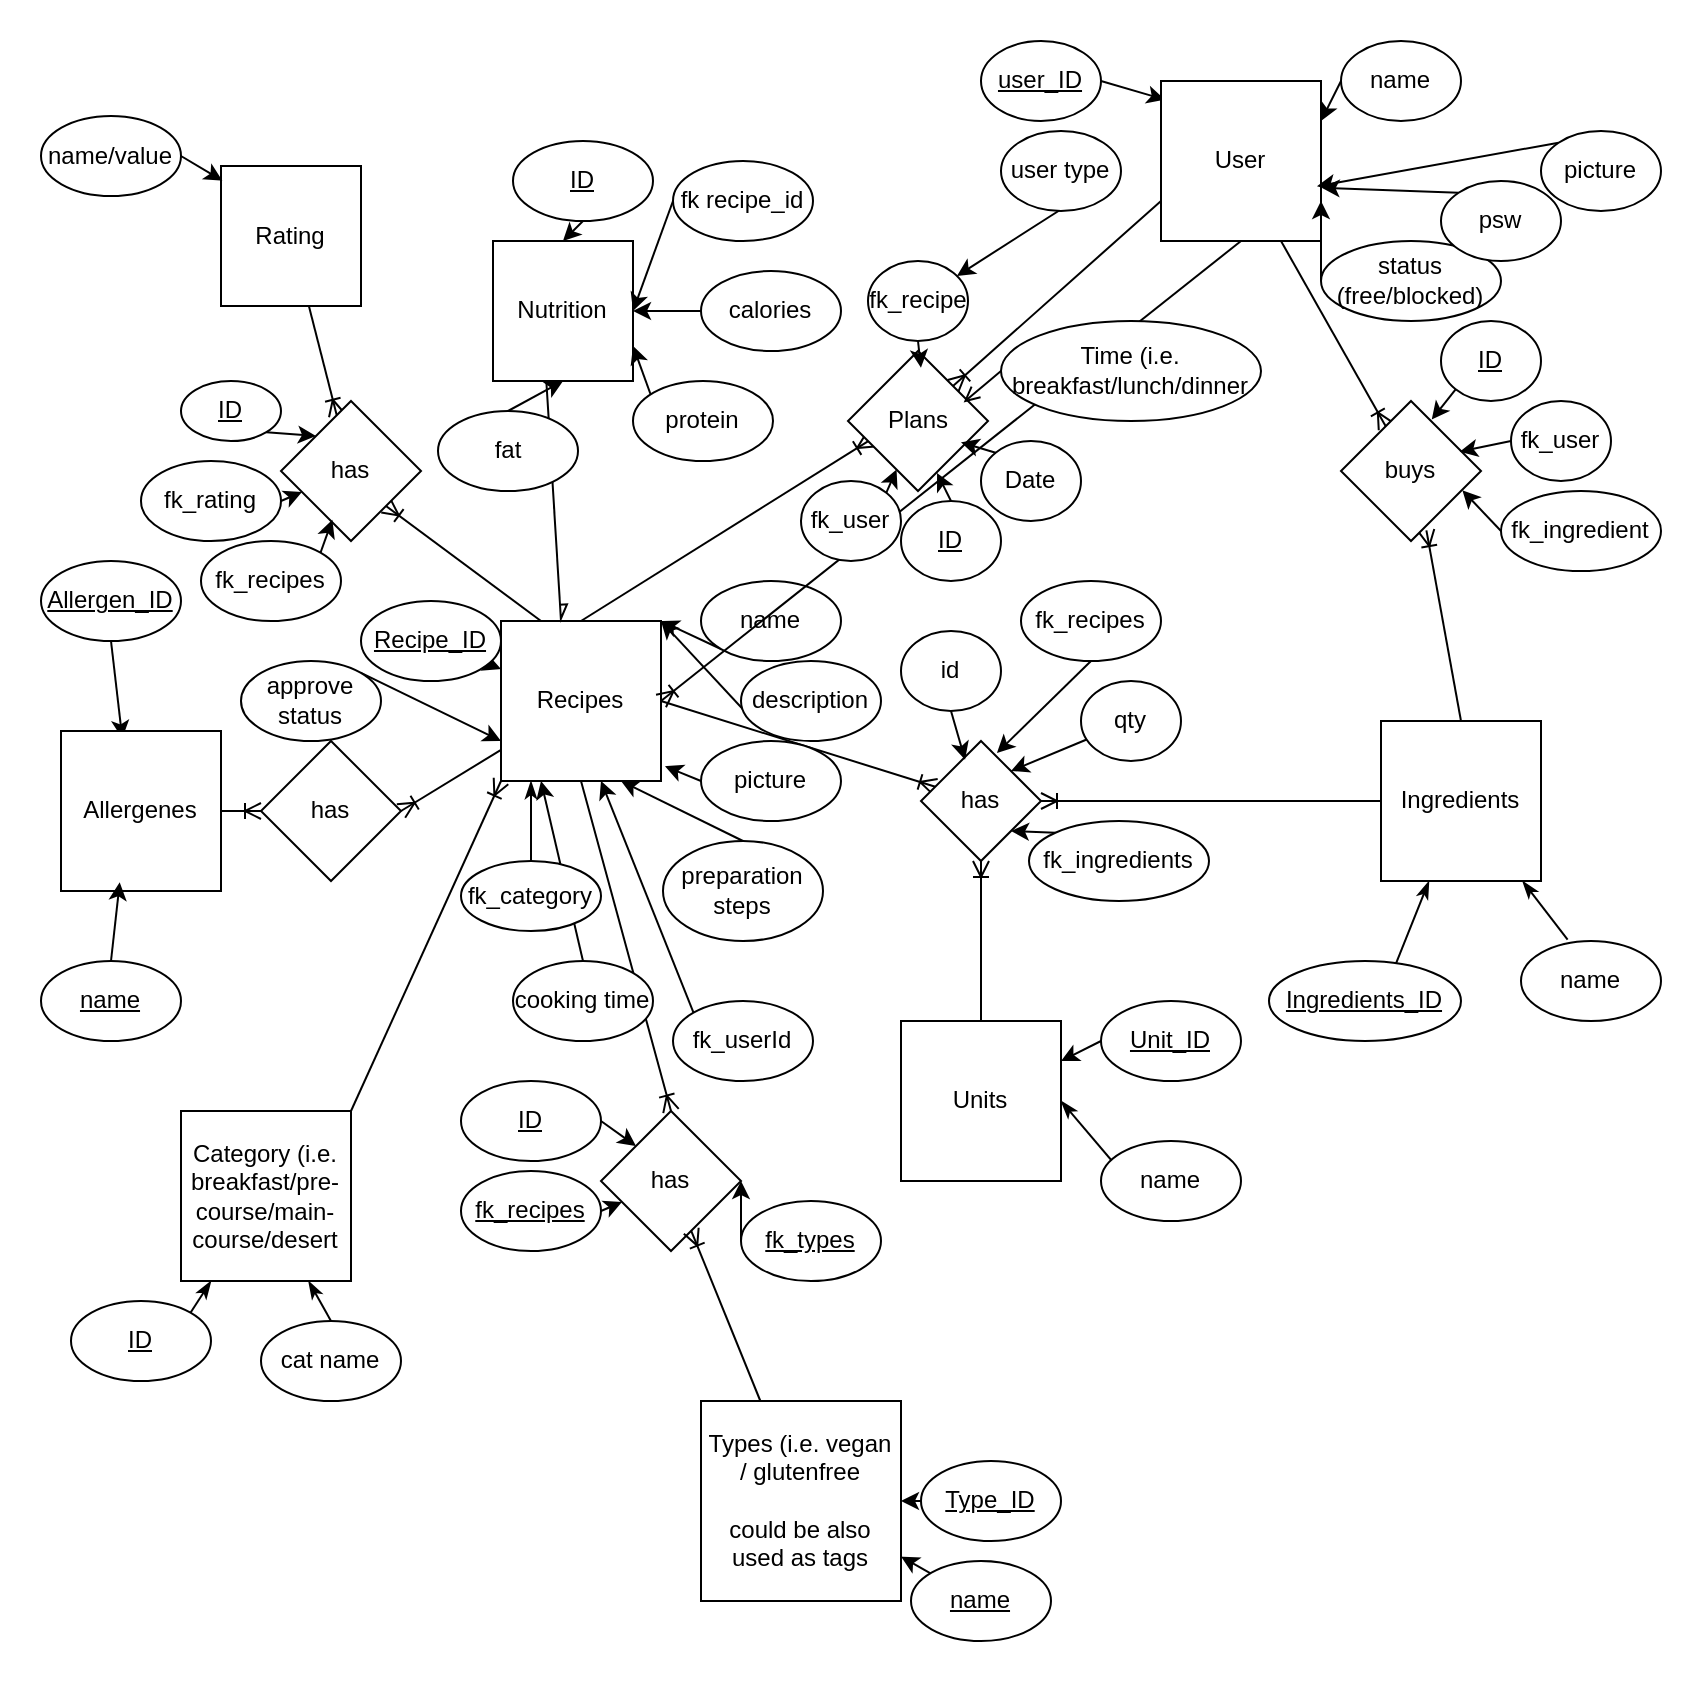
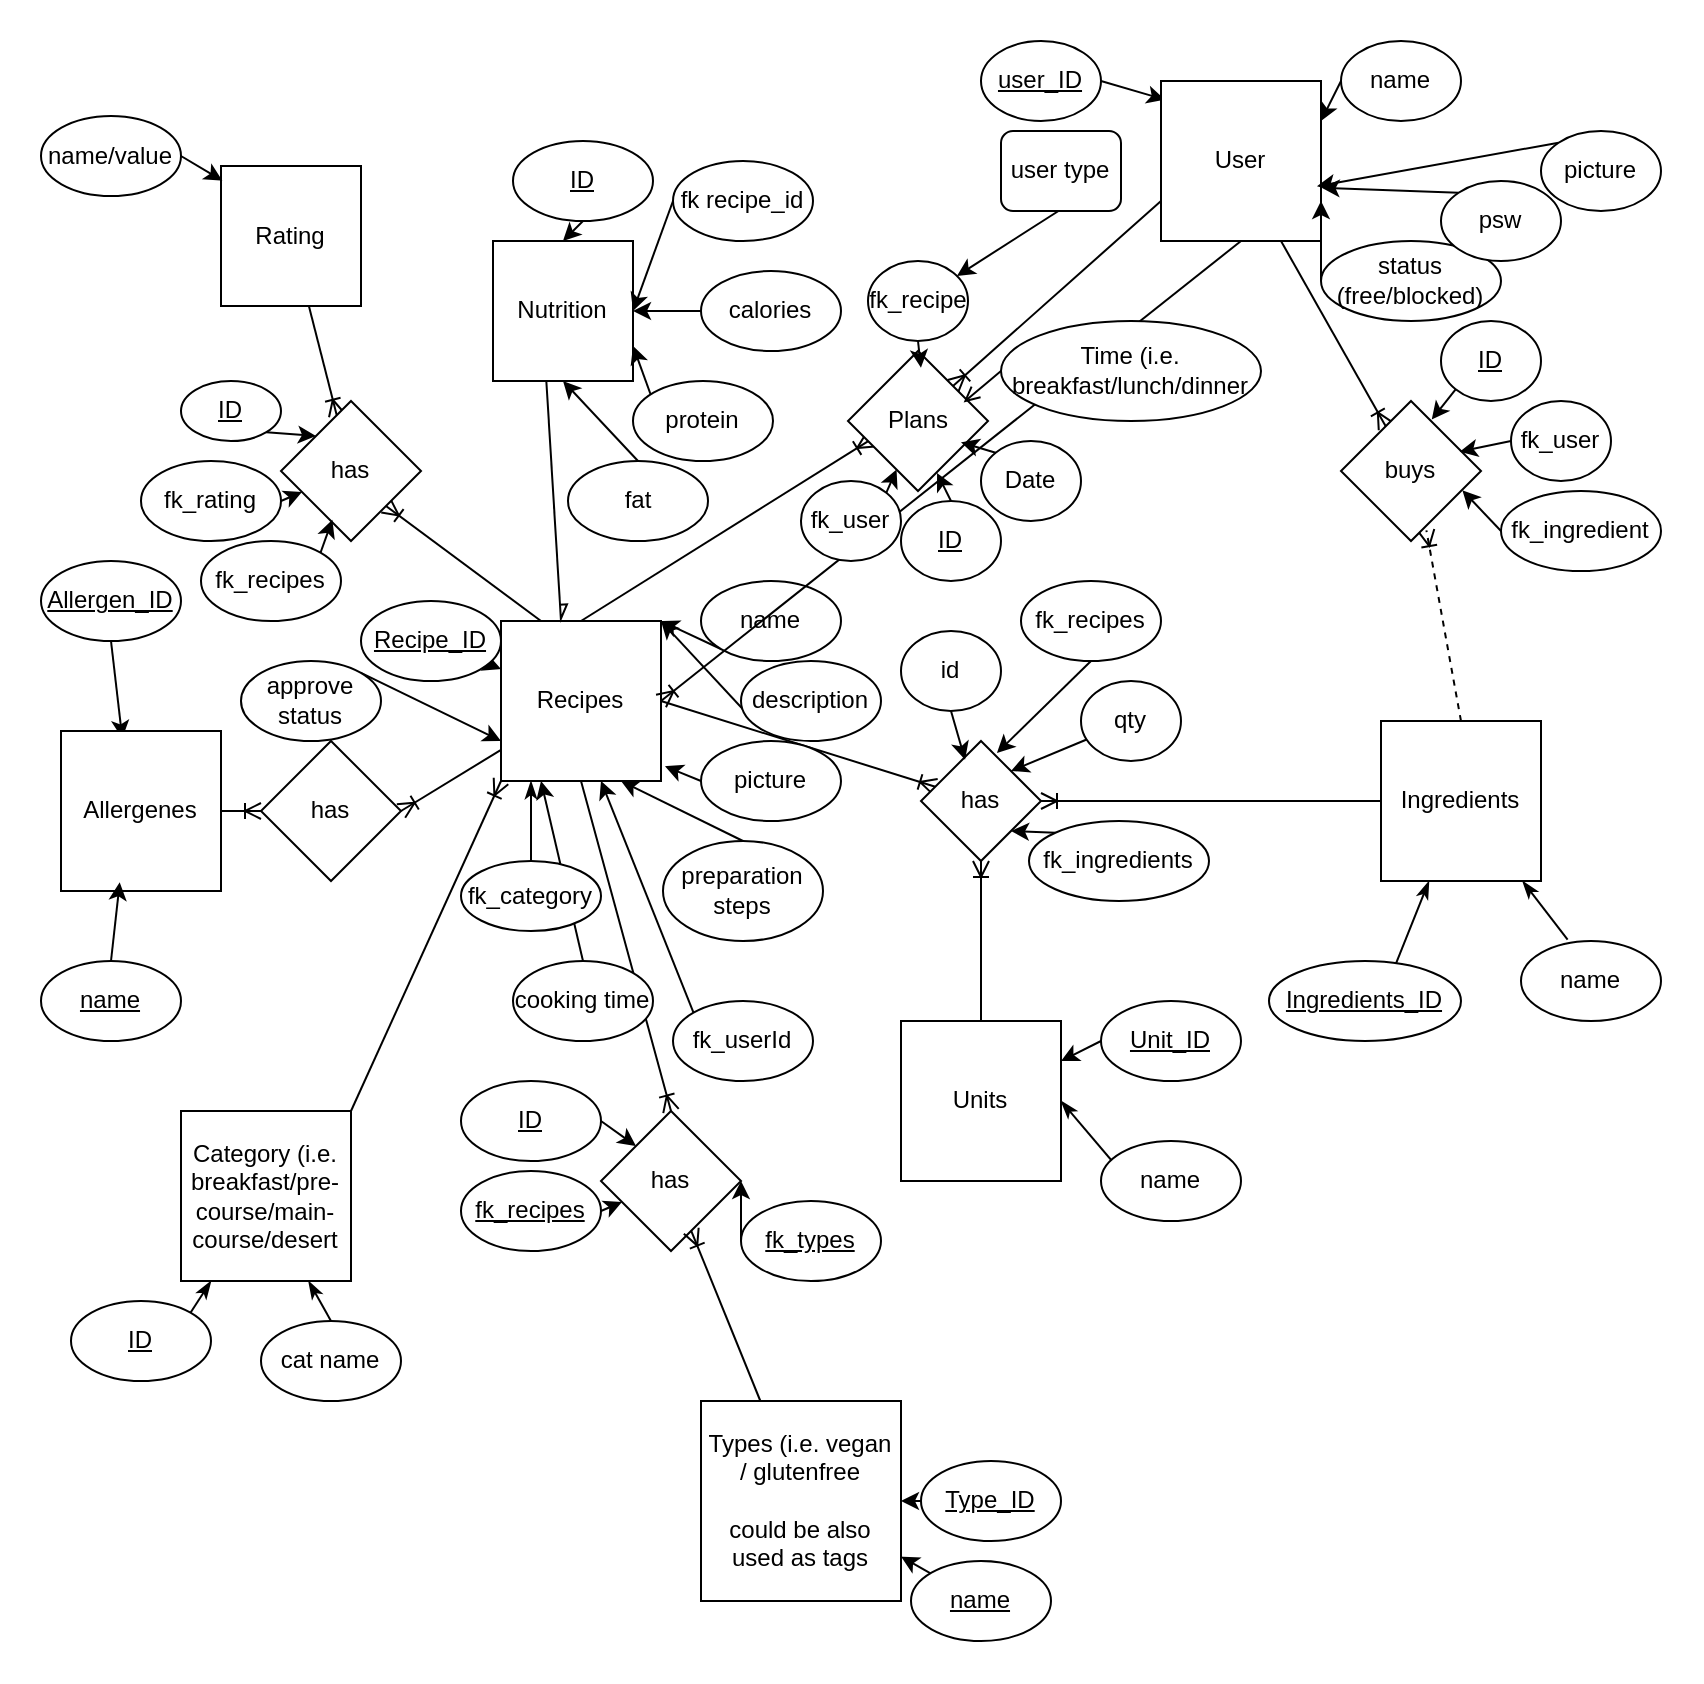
(1061, 171) -> (1061, 171)
(508, 451) -> (638, 501)
(1443, 624) -> (1443, 624)
